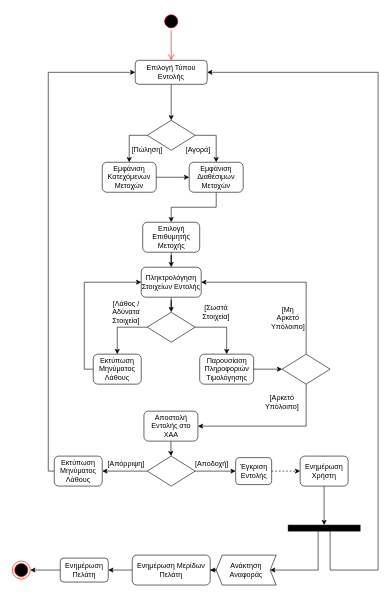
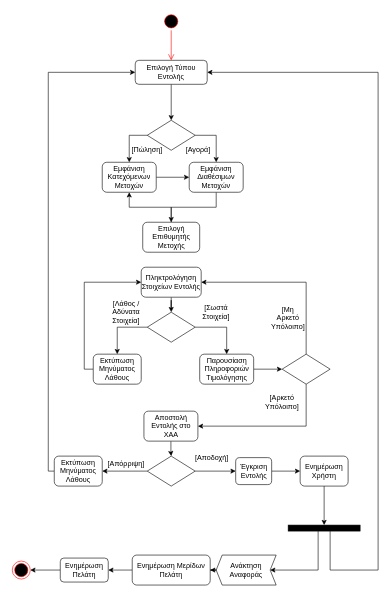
(171, 261) -> (129, 197)
(212, 464) -> (212, 458)
(284, 471) -> (284, 471)
